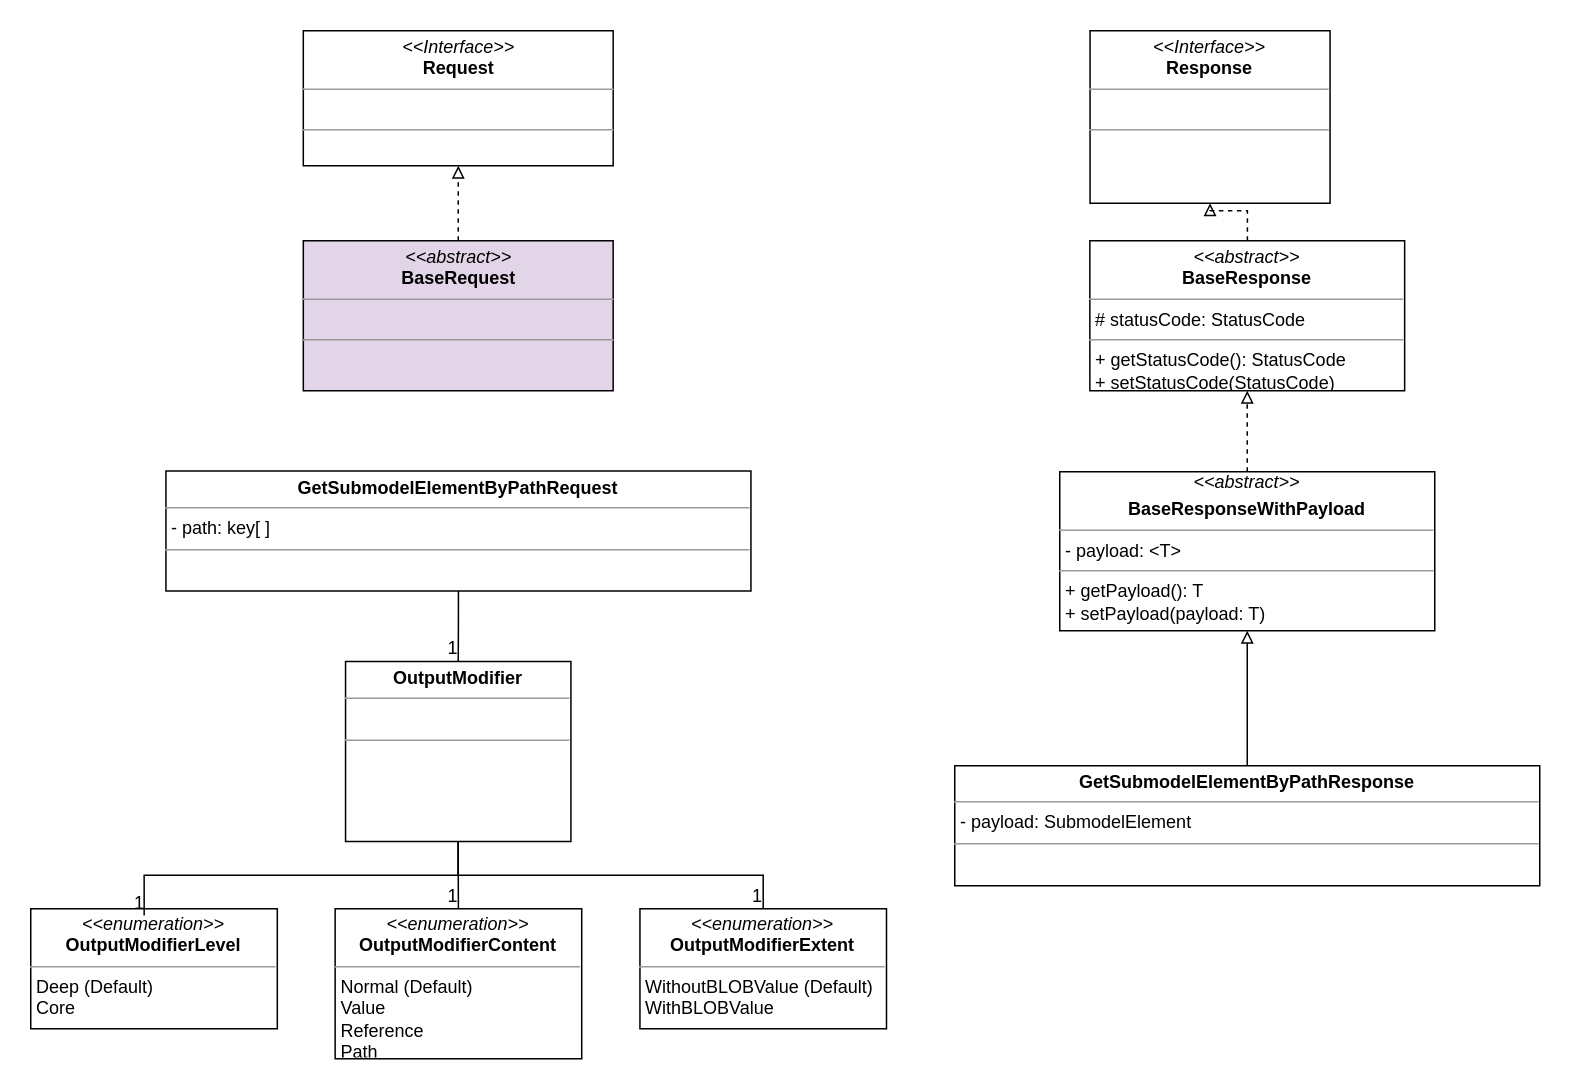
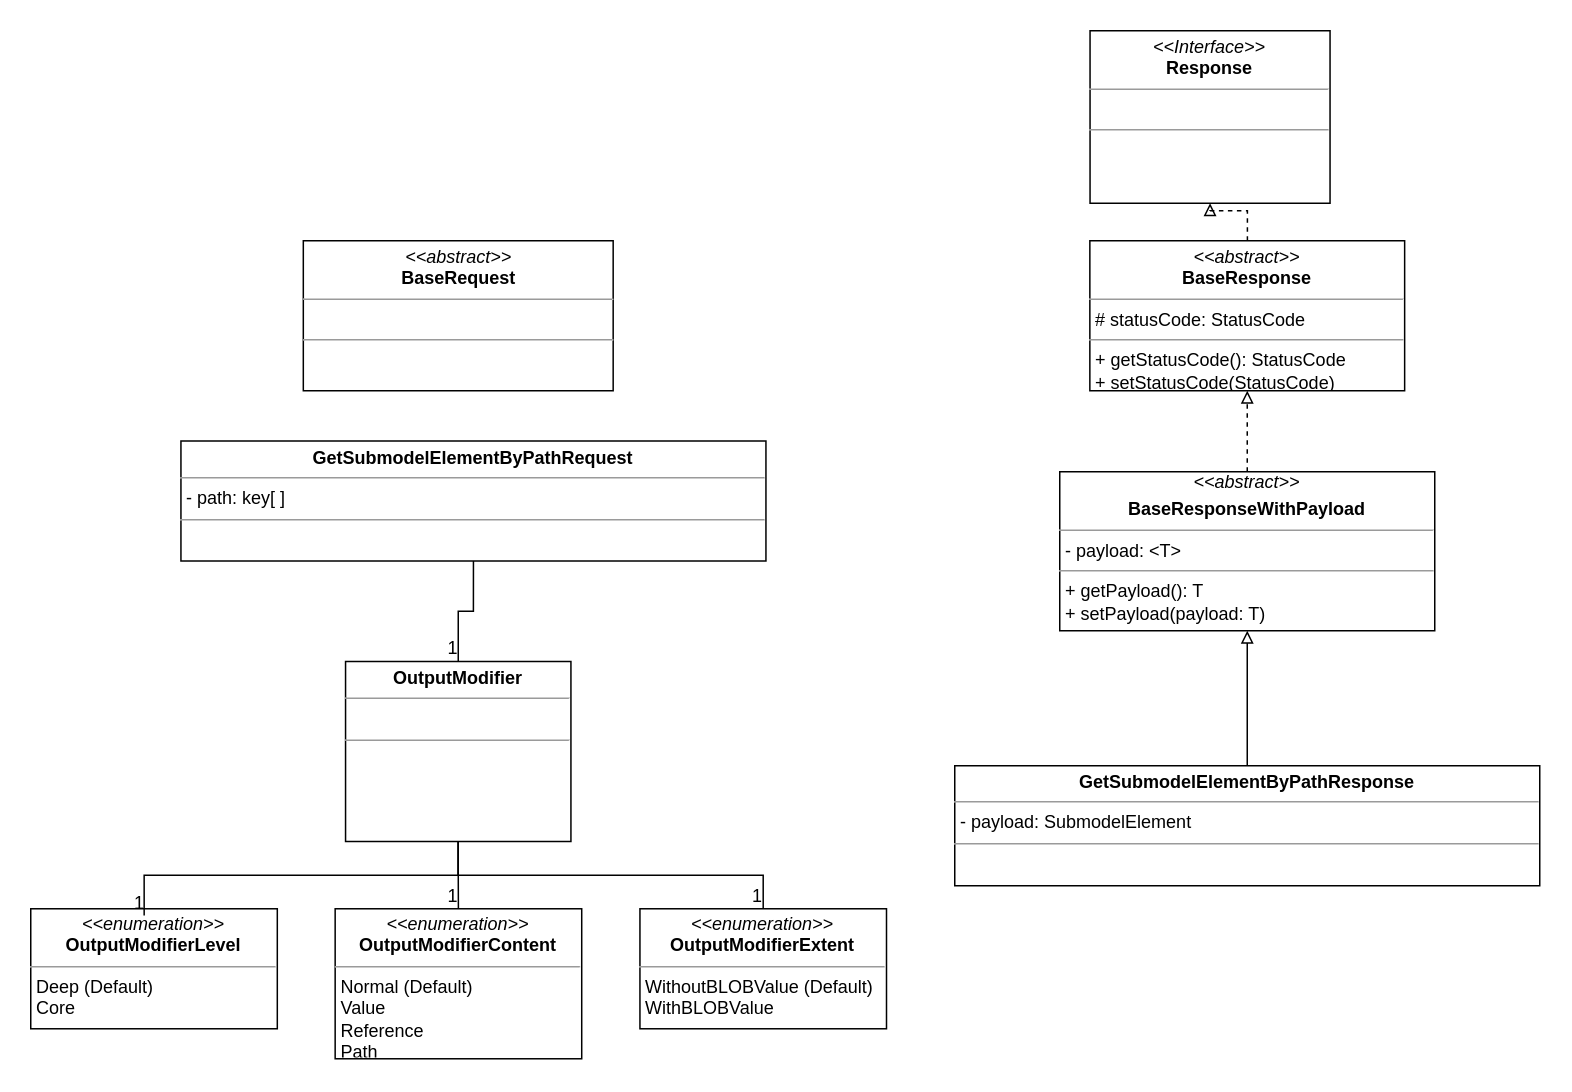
(458, 98) -> none
(458, 209) -> none
(458, 316) -> (458, 316)
(458, 531) -> (473, 501)
